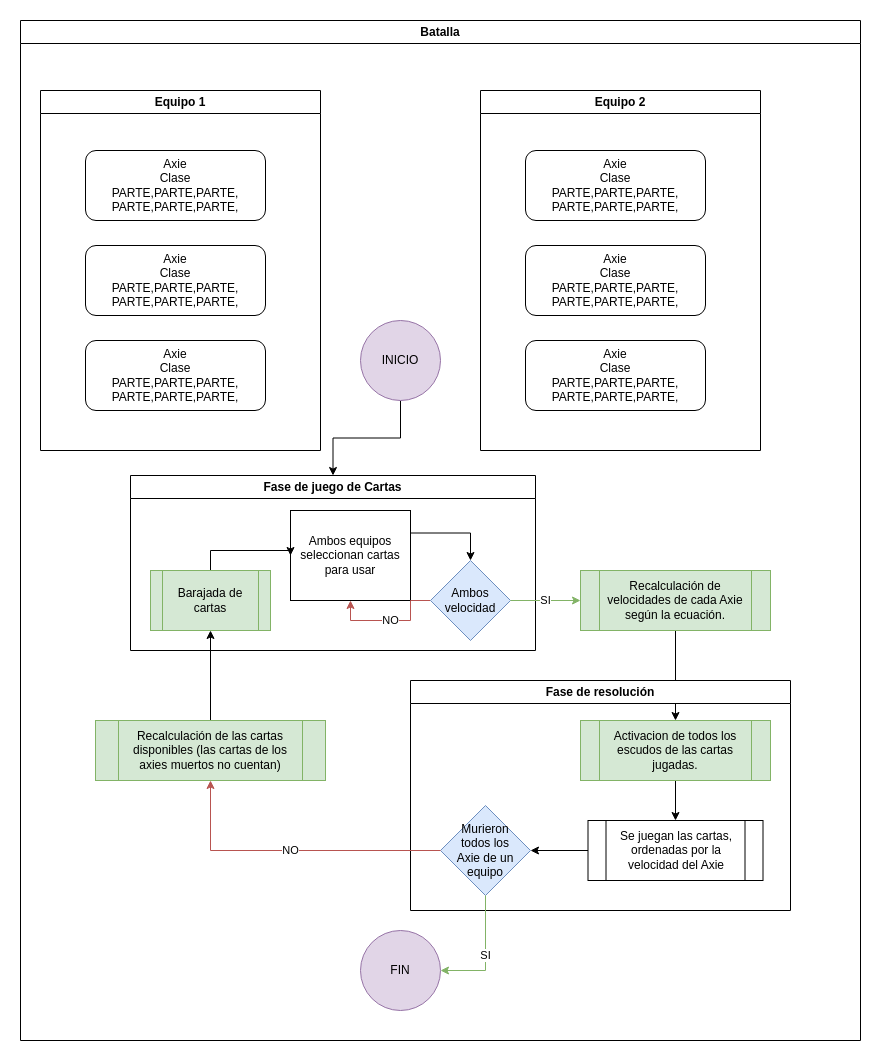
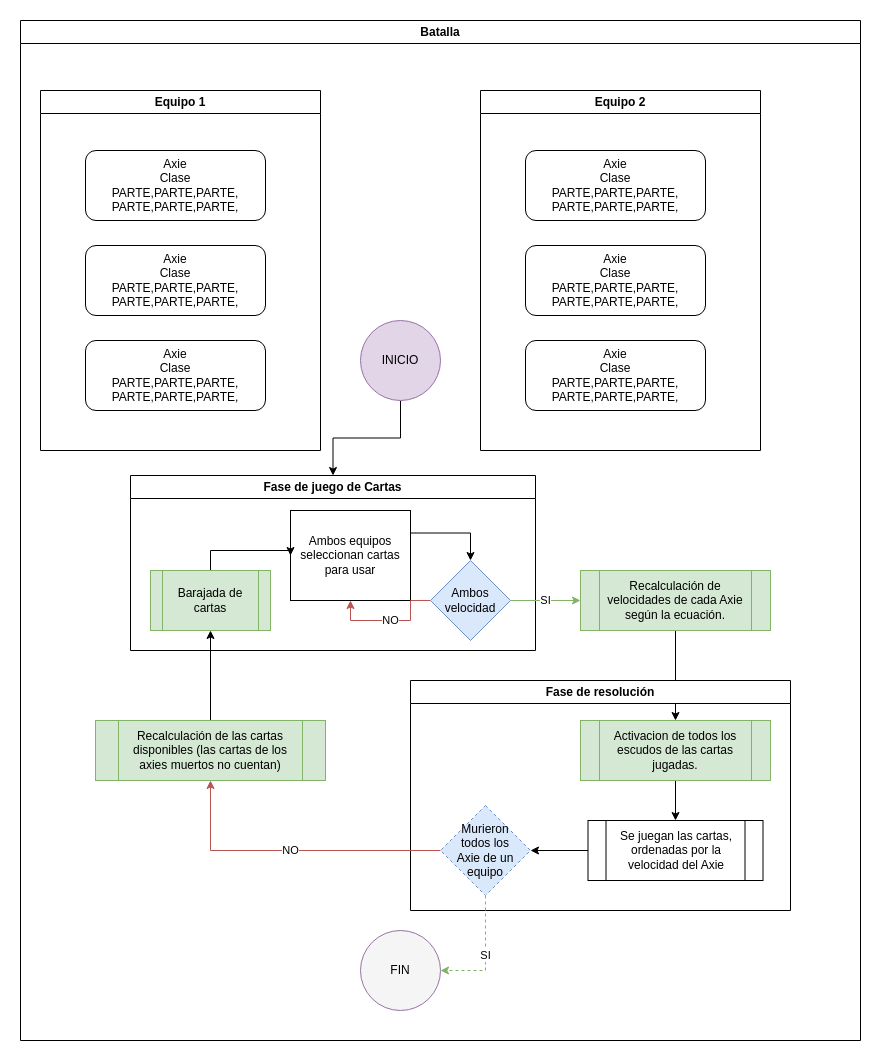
(486, 851) -> (486, 851)
(486, 923) -> (486, 923)
(401, 971) -> (401, 971)
